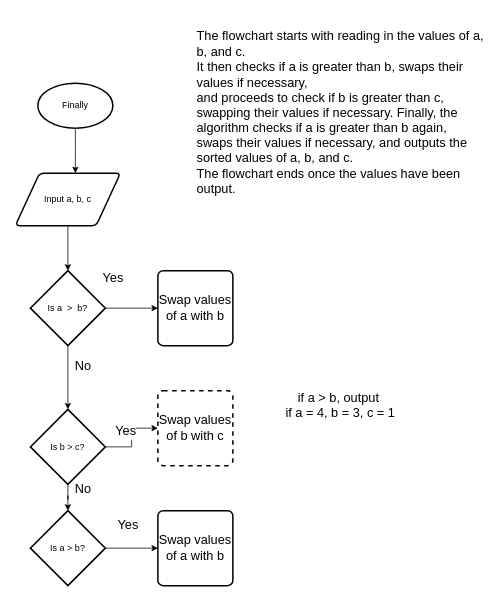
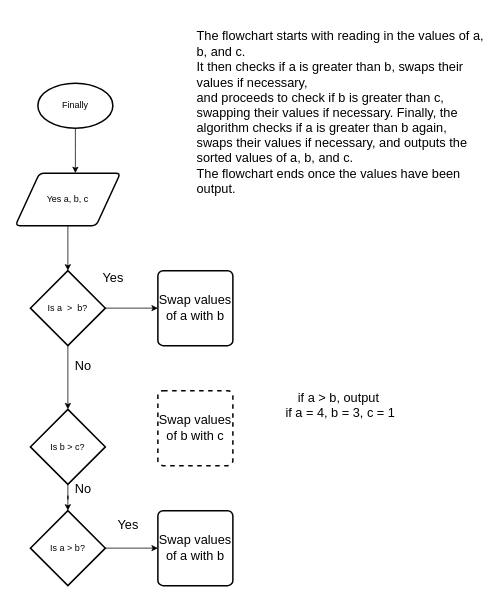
(68, 199) -> (68, 199)
(132, 438) -> none
